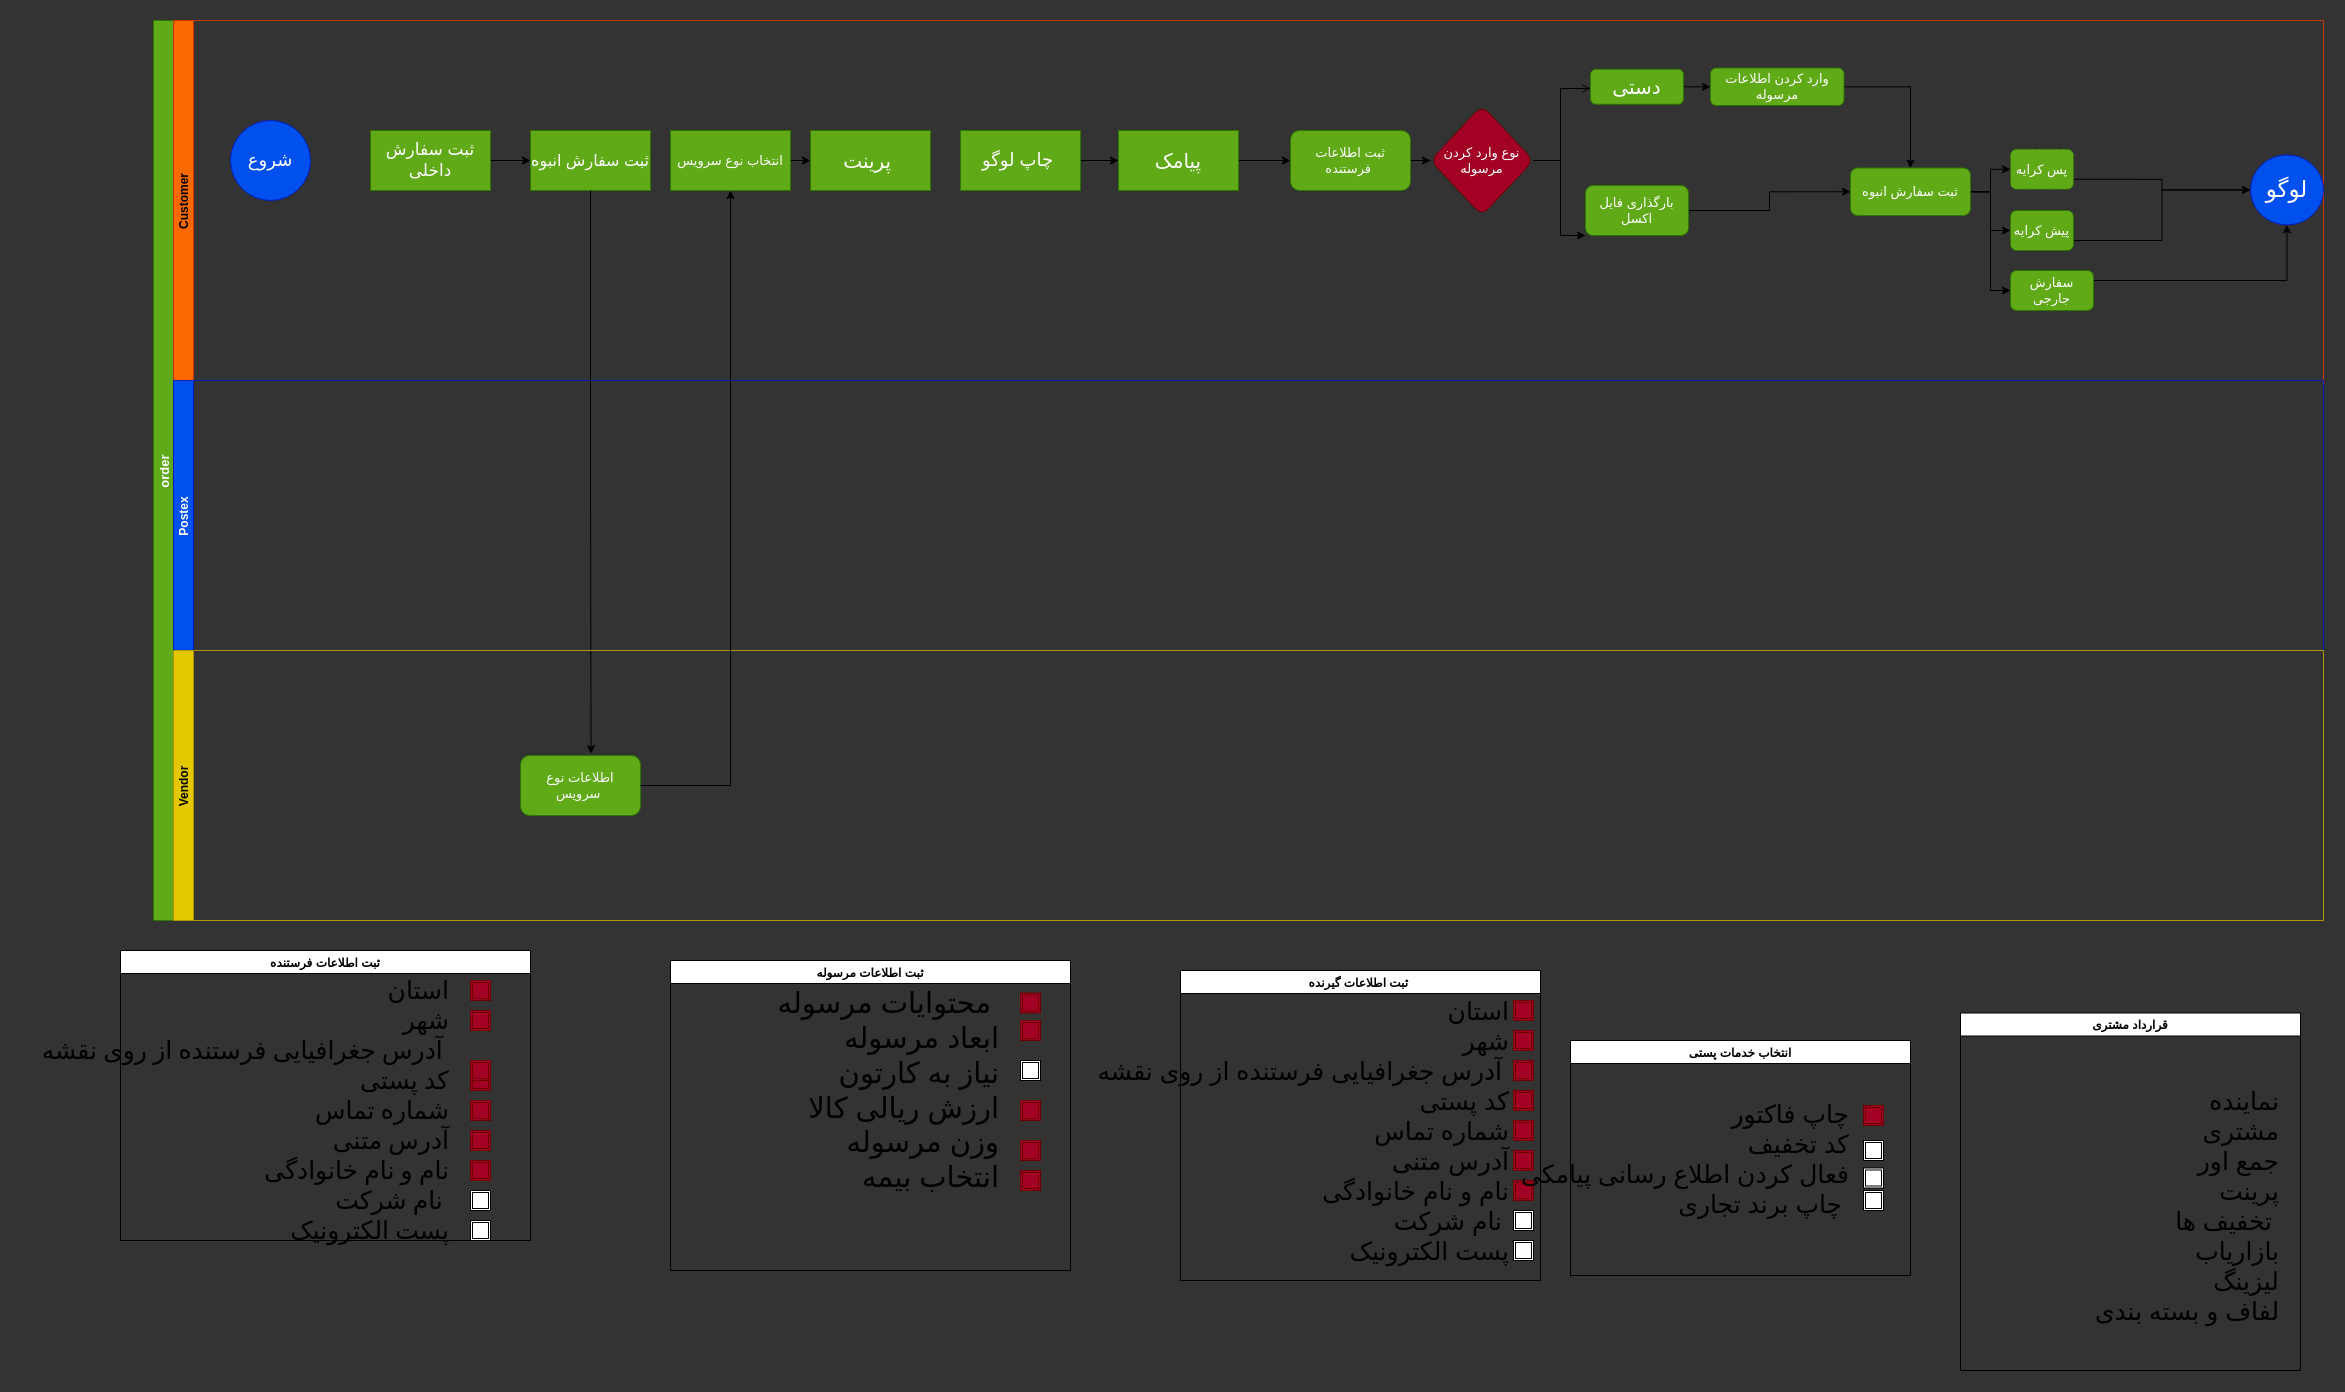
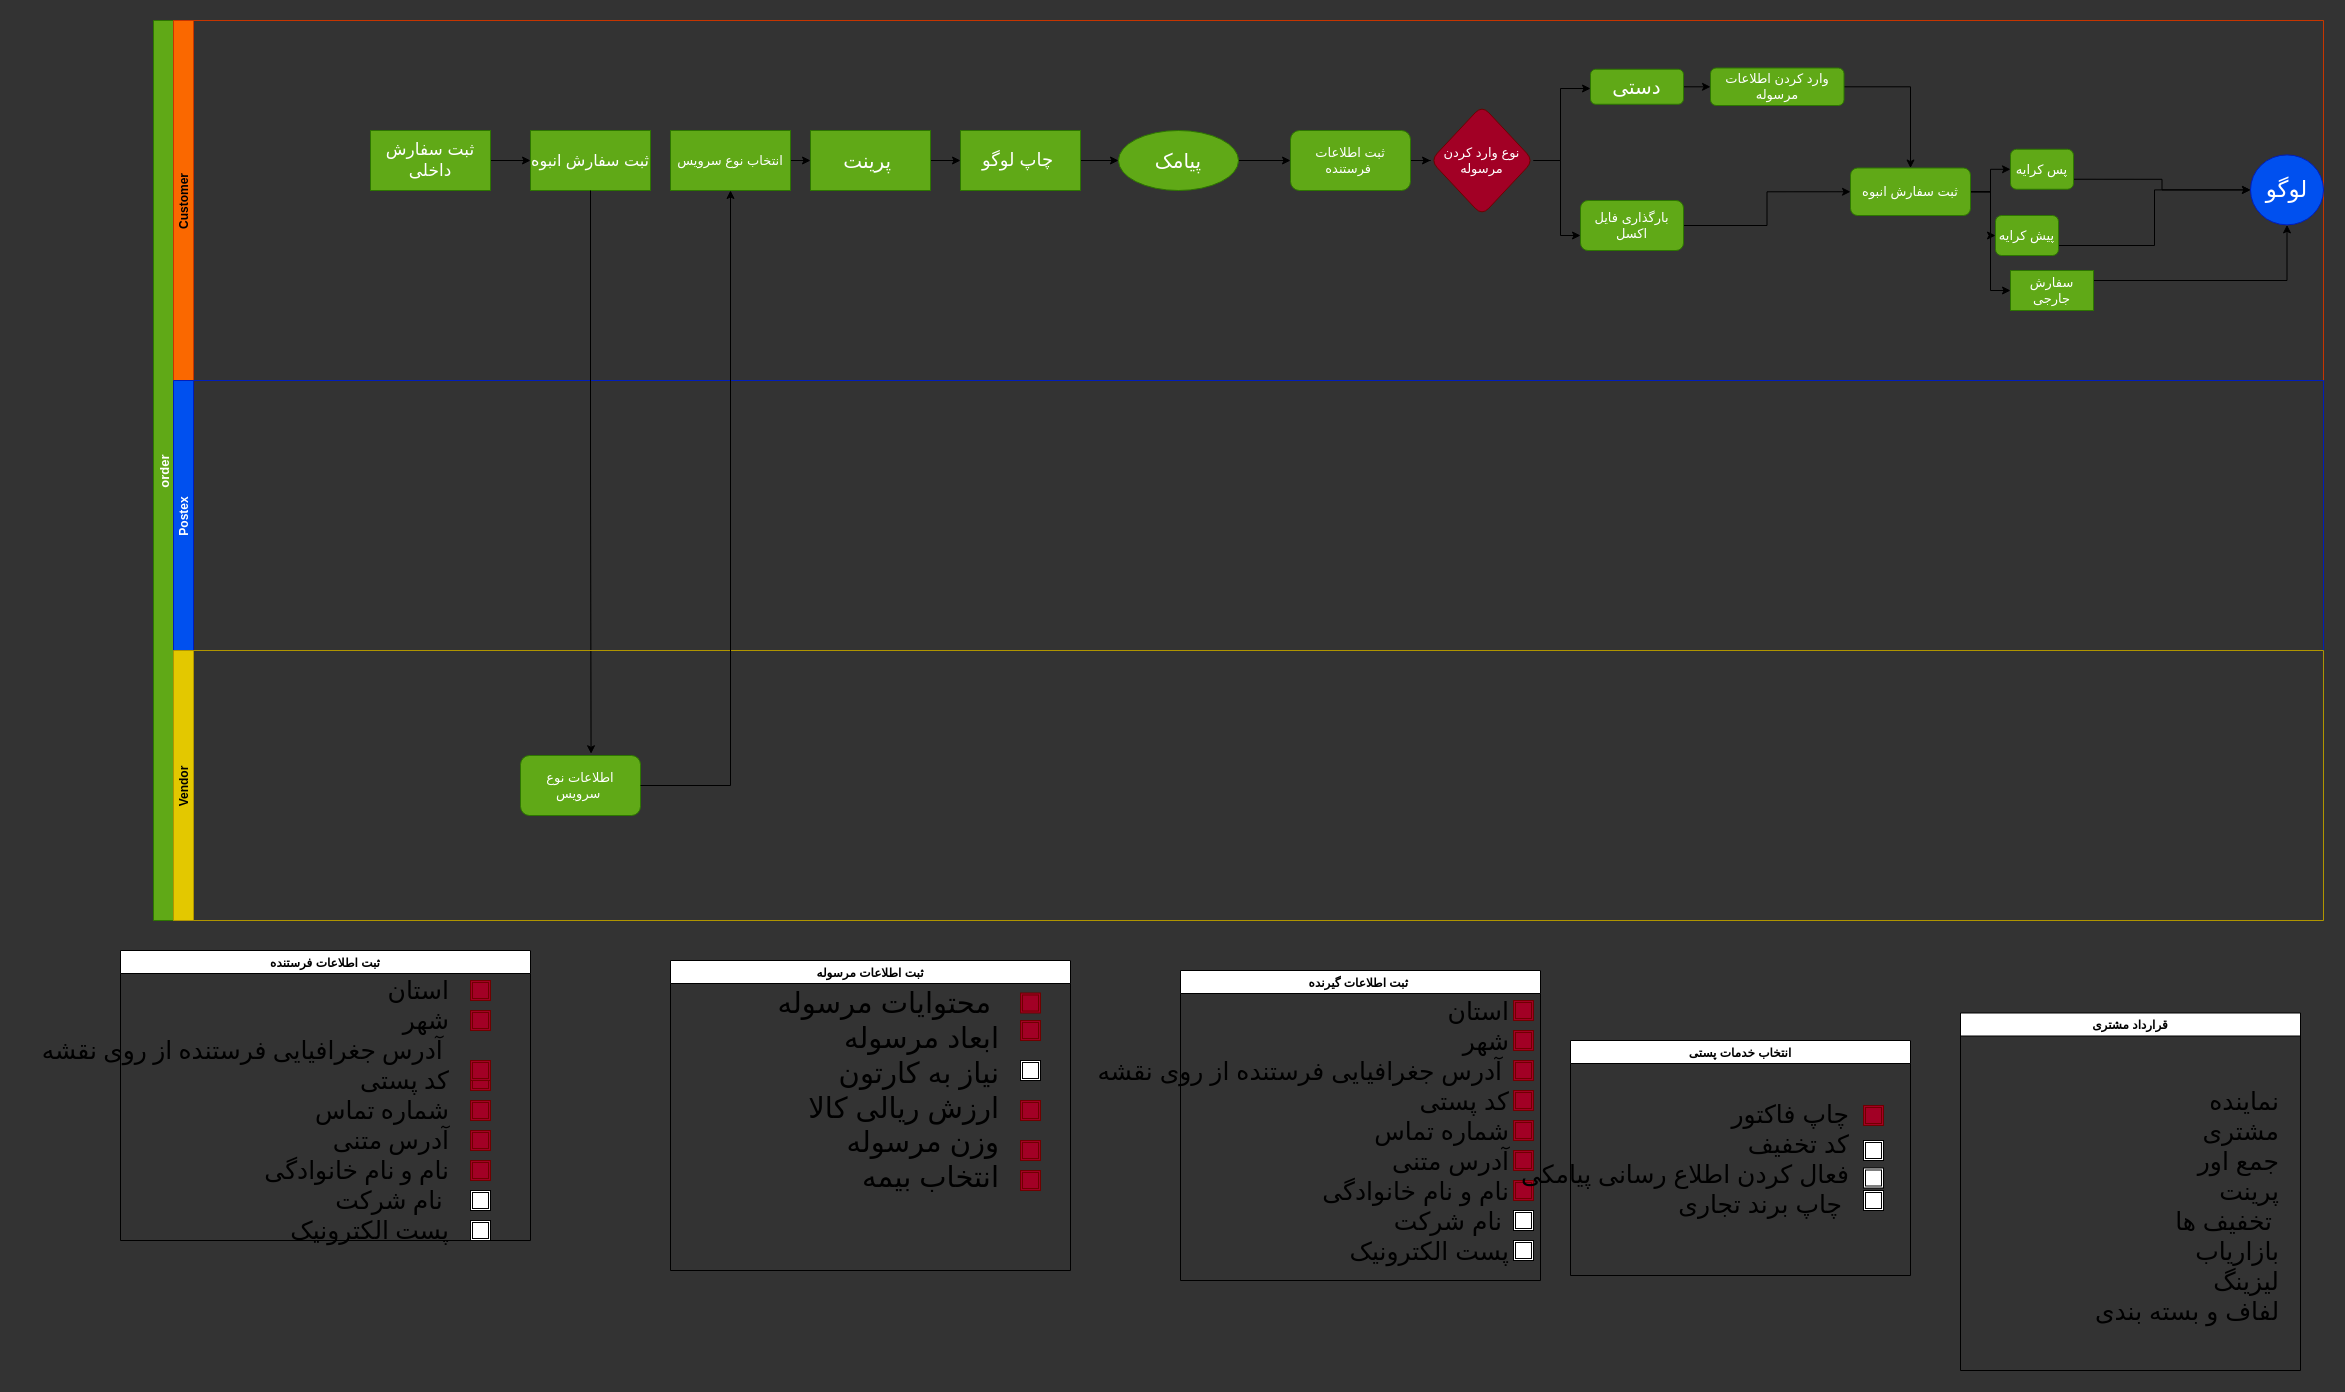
(1584, 89) -> (1582, 89)
(271, 161) -> none
none -> (950, 161)
(1179, 161) -> (1179, 161)
(2042, 169) -> (2042, 169)
(1637, 211) -> (1632, 226)
(2042, 231) -> (2027, 236)
(2052, 291) -> (2052, 291)
